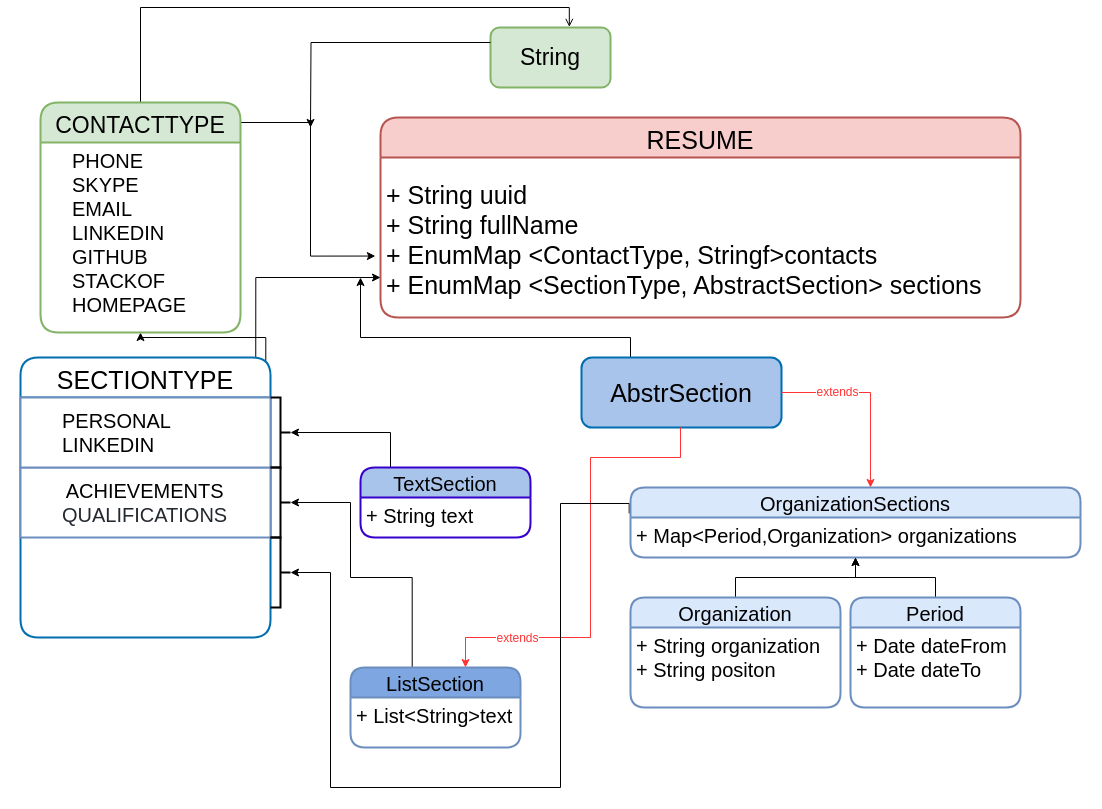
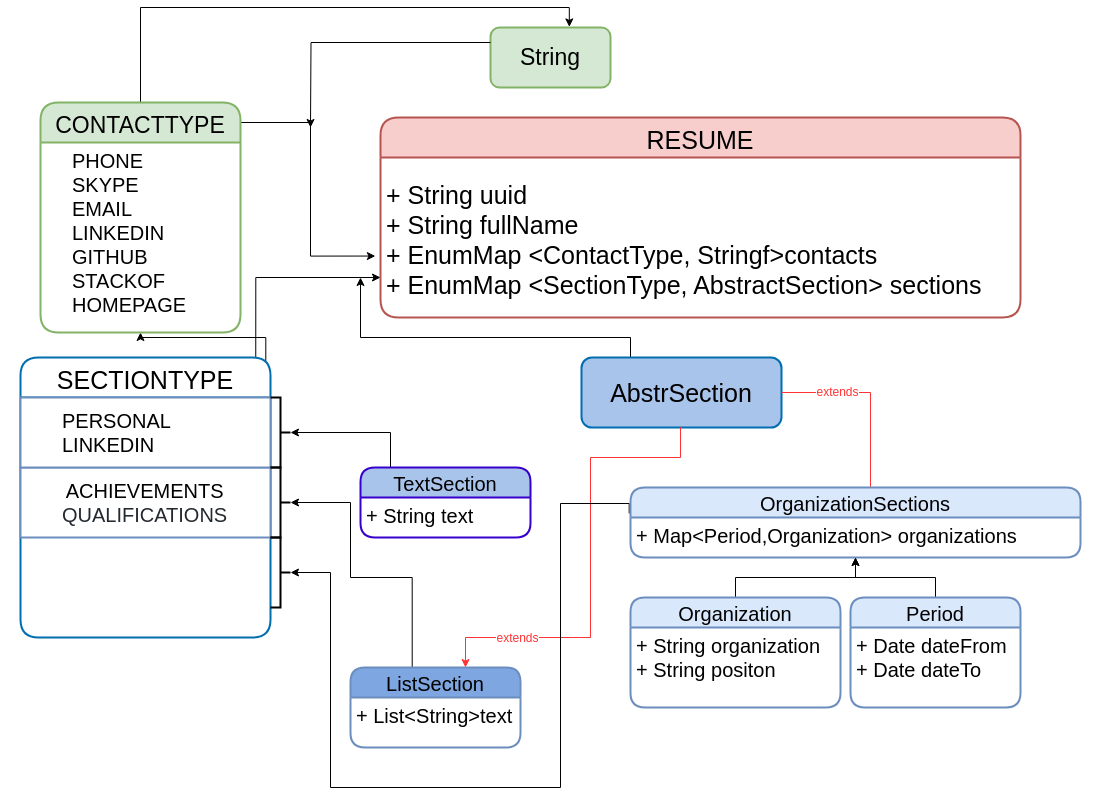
(569, 20) -> (569, 19)
(871, 479) -> (871, 482)
